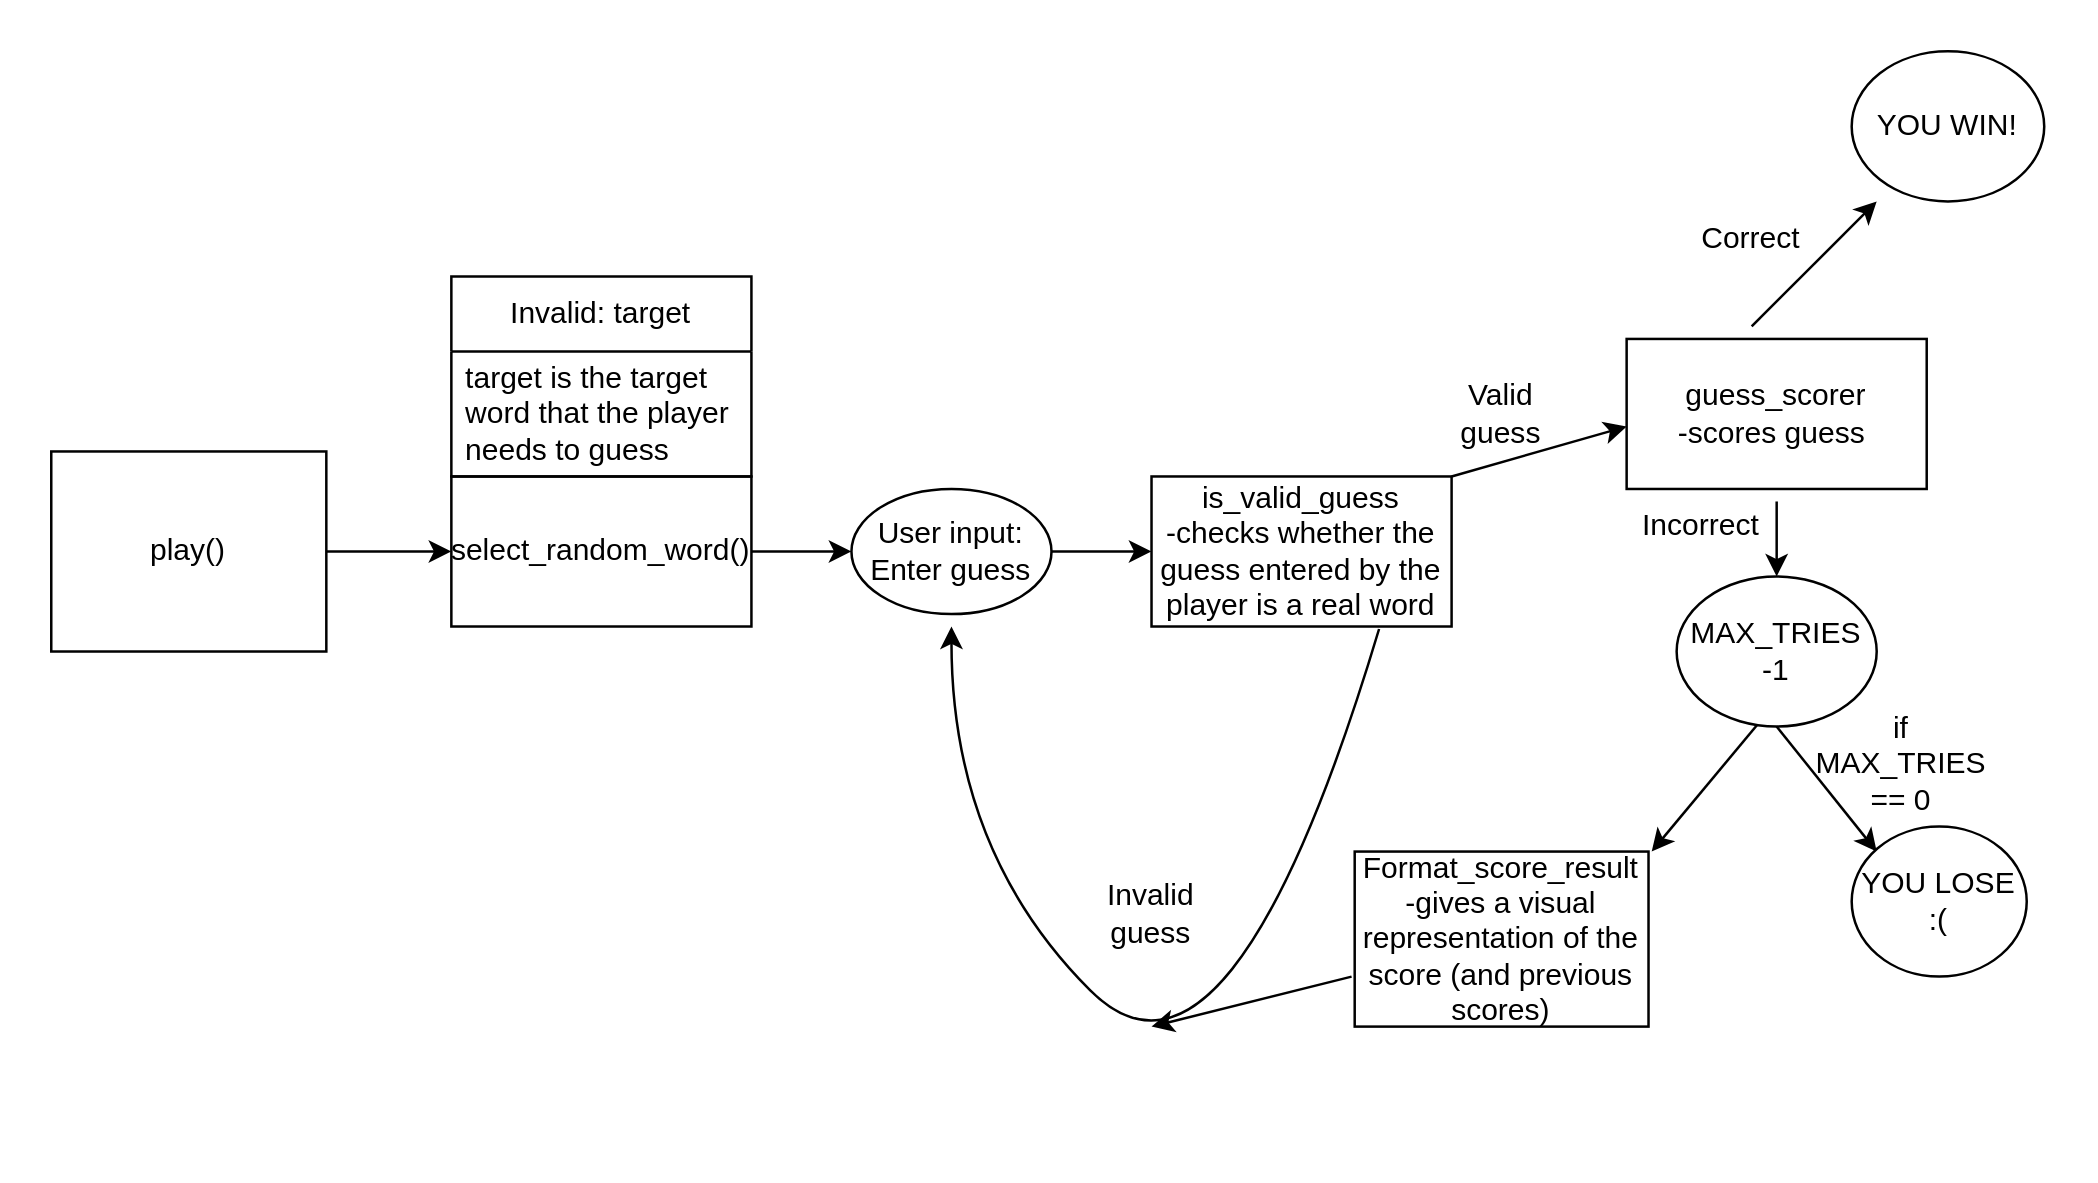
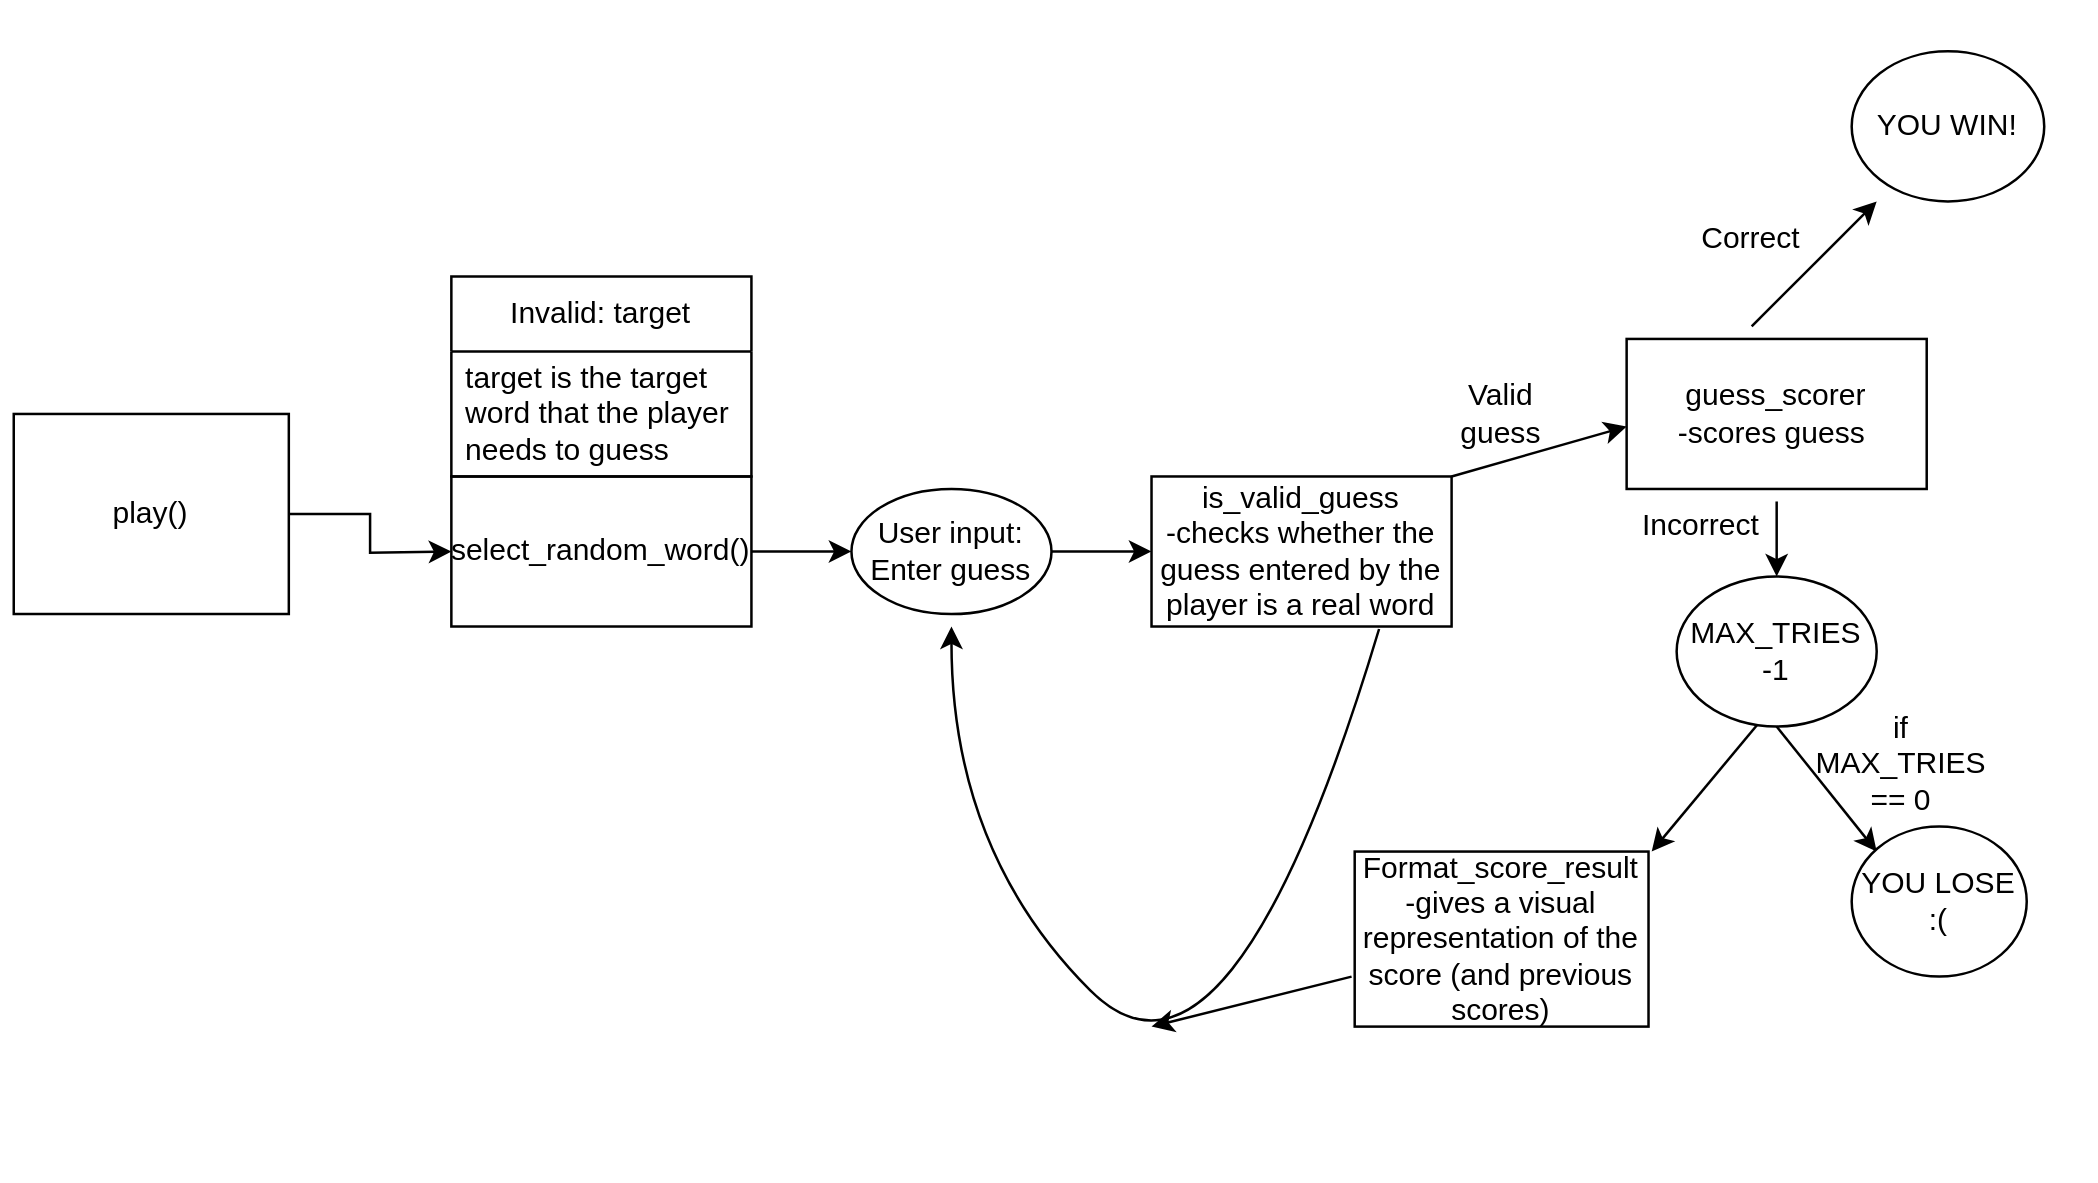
(189, 551) -> (151, 514)
(1151, 914) -> none
